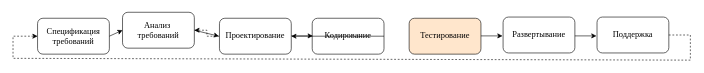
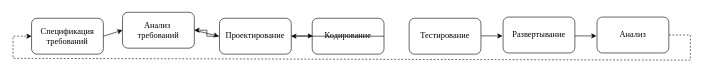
(207, 35) -> (207, 35)
(634, 35) -> (634, 35)
(73, 36) -> (67, 36)
(446, 36) -> (446, 36)
